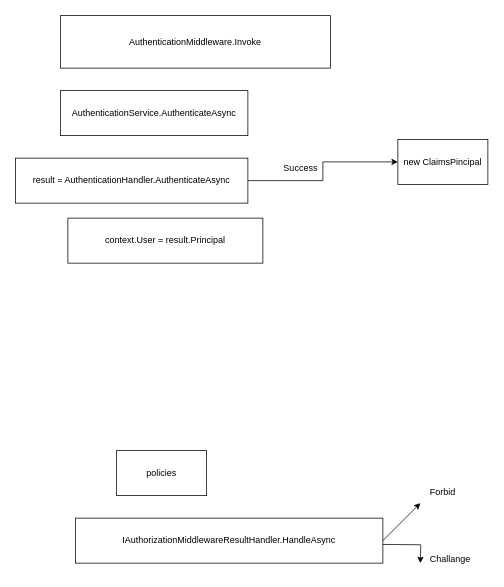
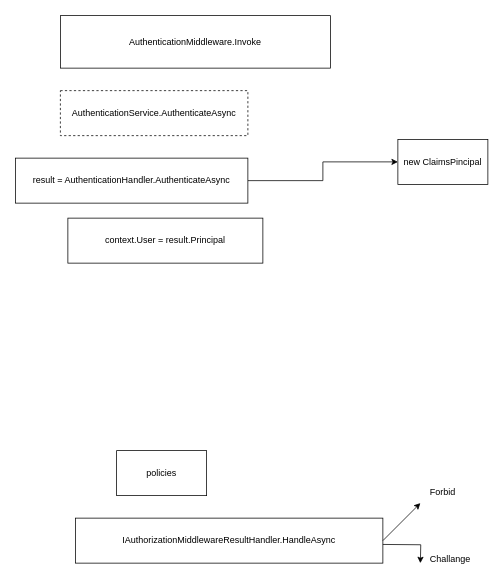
(154, 113) -> (154, 113)
(300, 168) -> none
